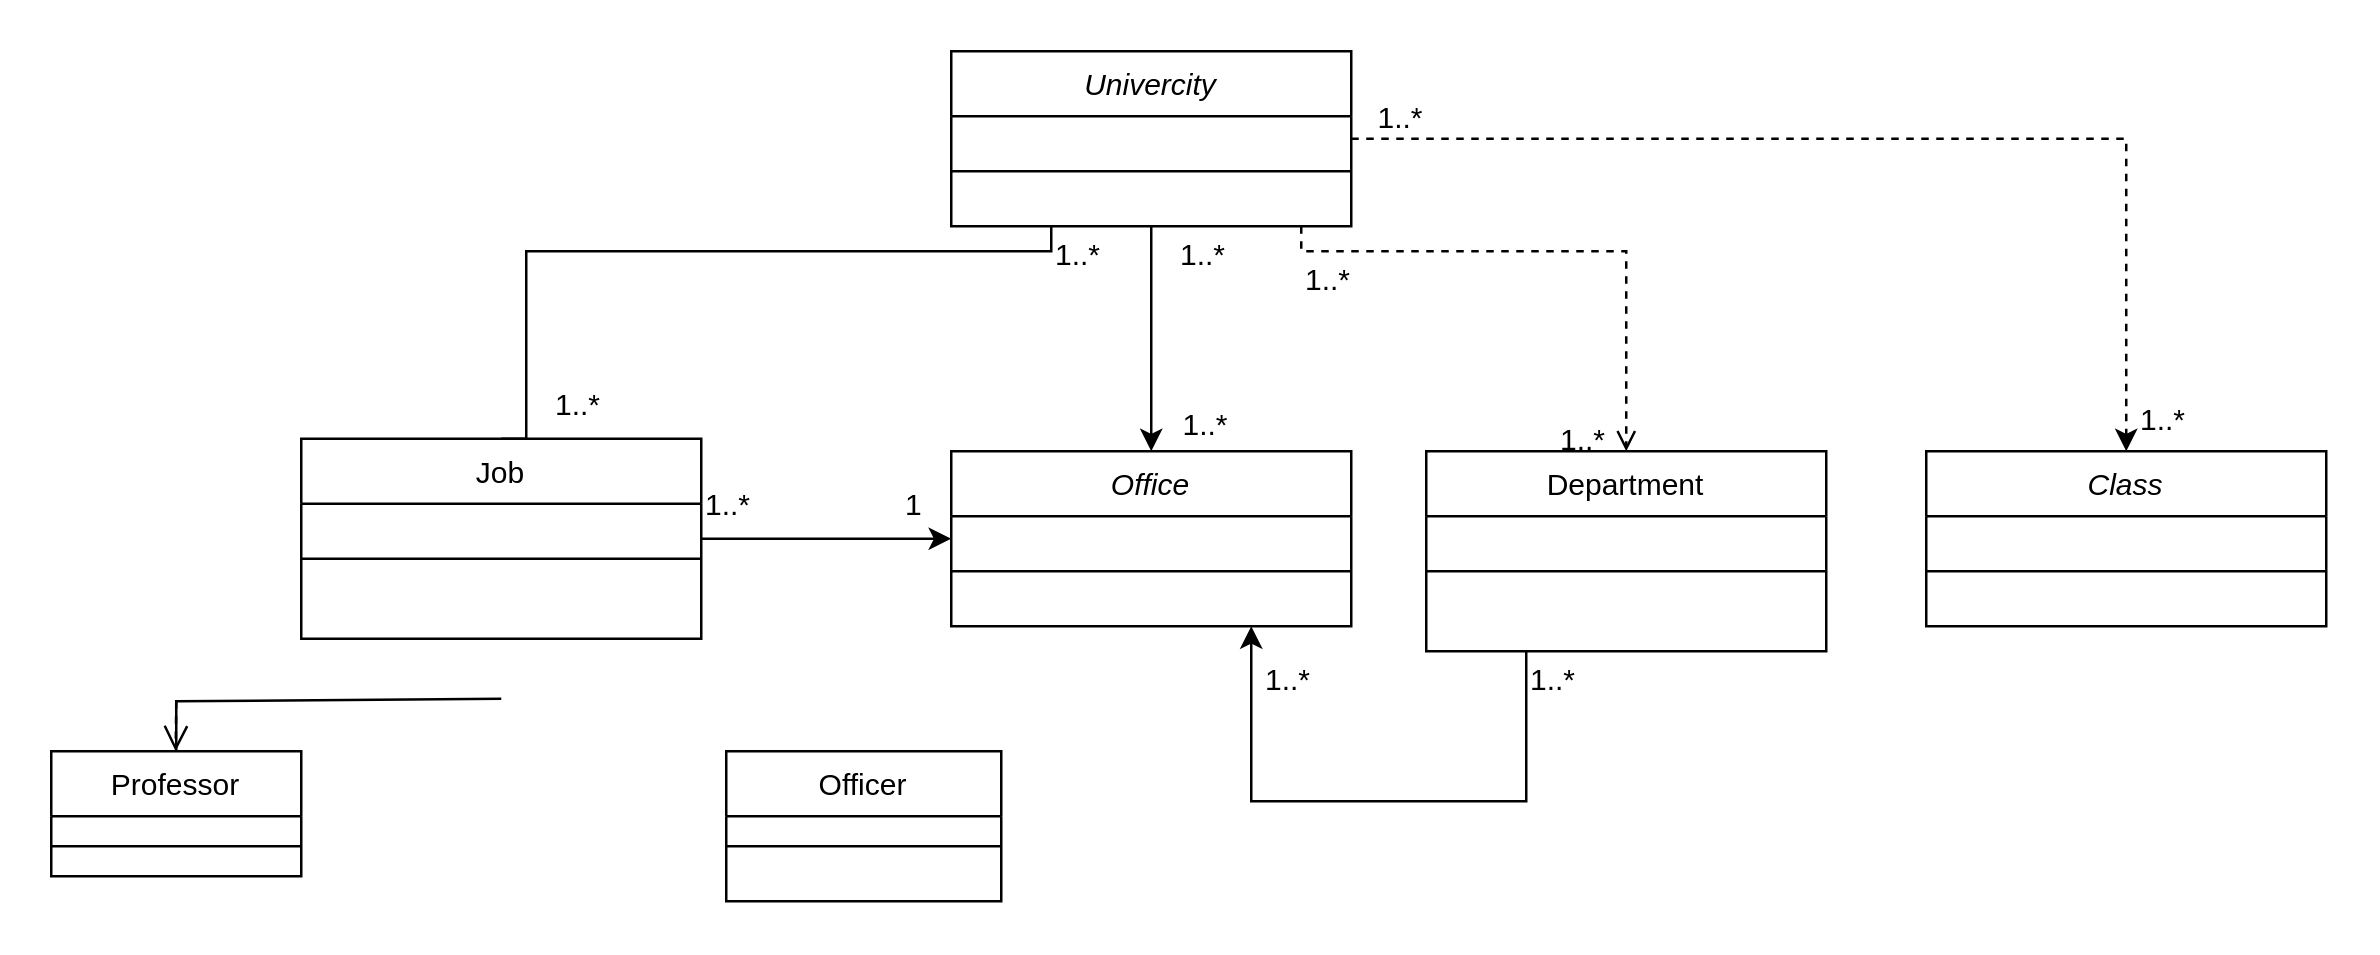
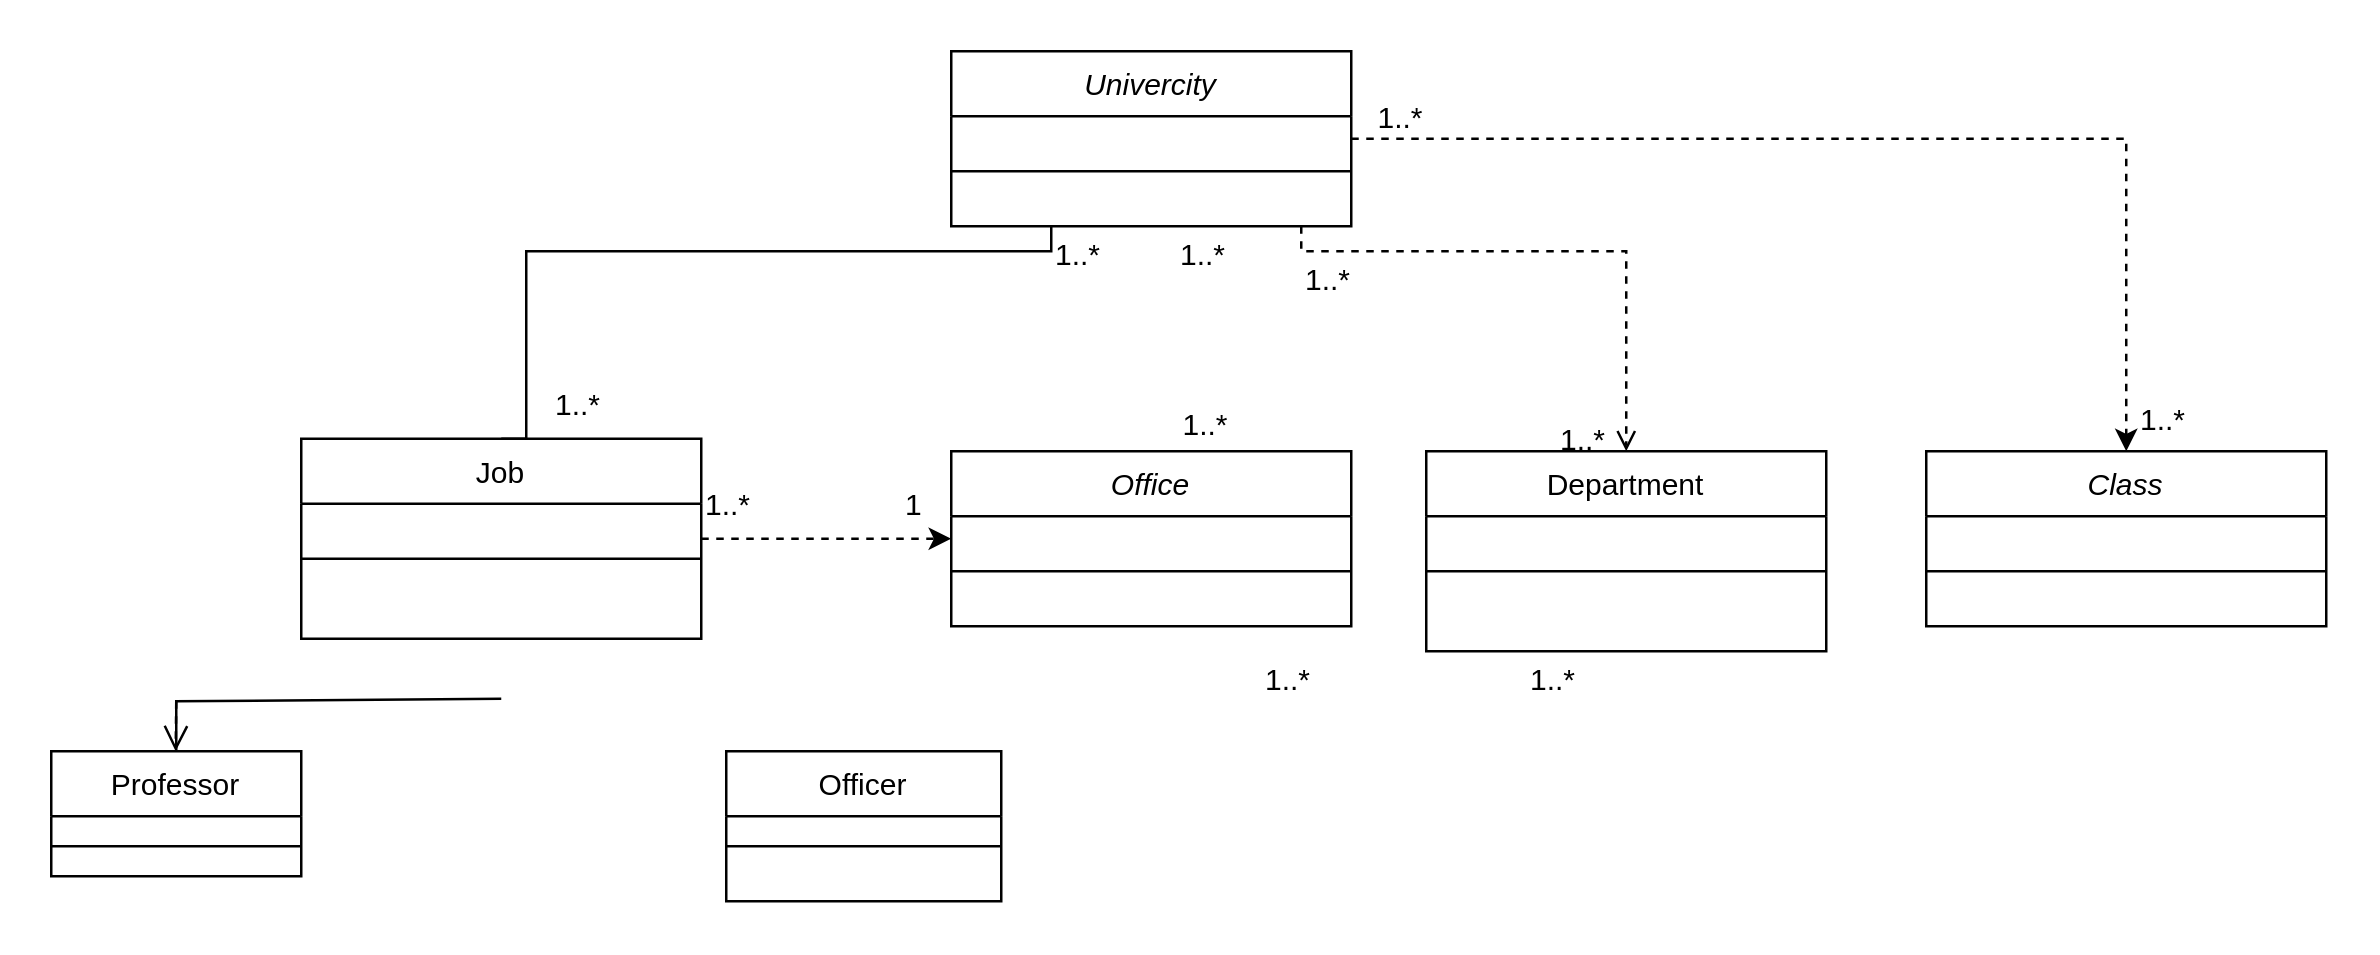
(1151, 333) -> none
(817, 539) -> (817, 539)
(1382, 801) -> none
